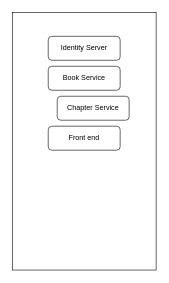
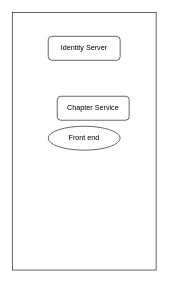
(84, 78) -> none
(84, 138) -> (84, 138)
